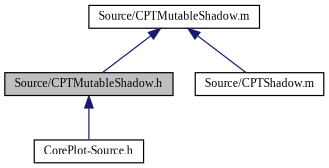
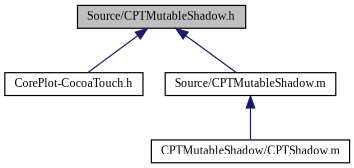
(127, 54) -> (211, 54)
(260, 84) -> (250, 151)
(89, 151) -> (74, 84)
